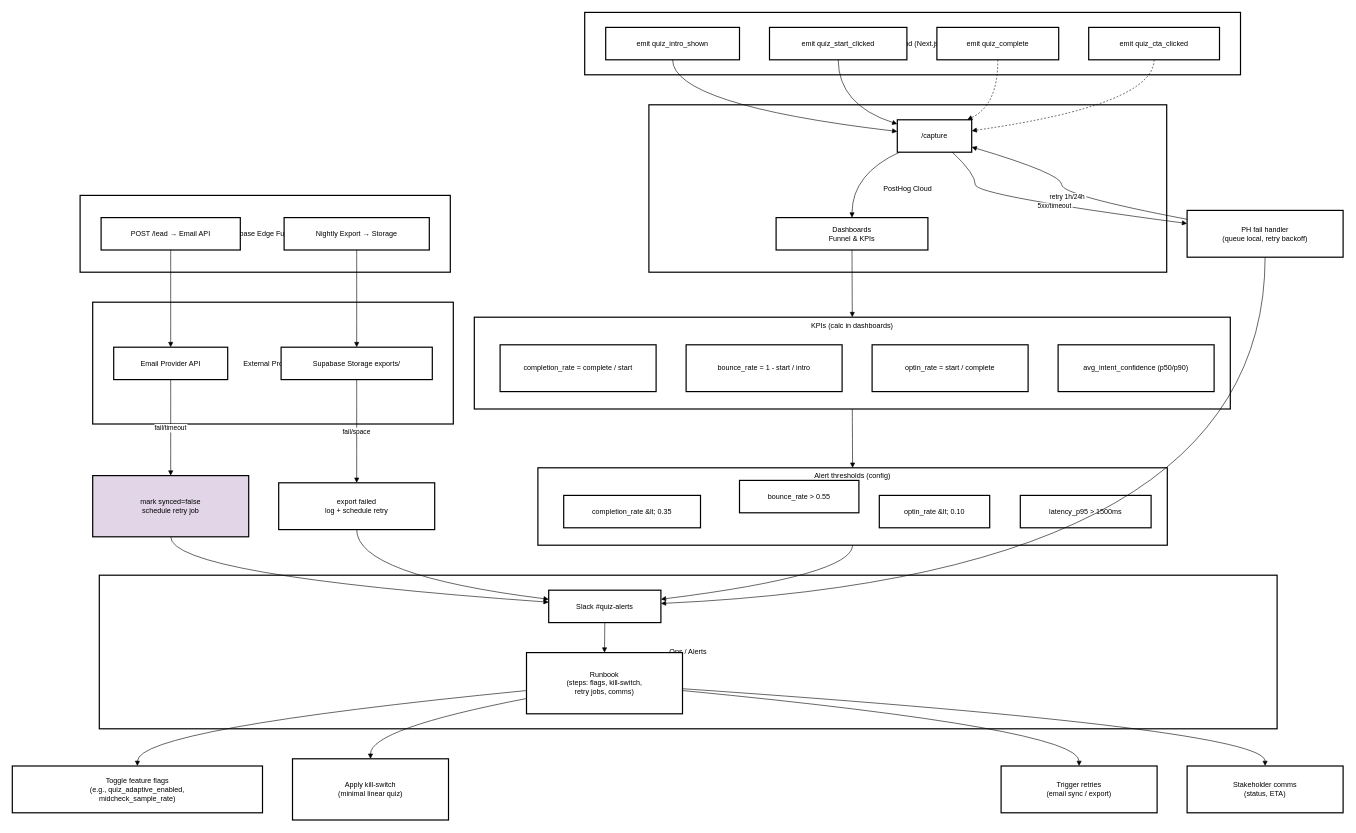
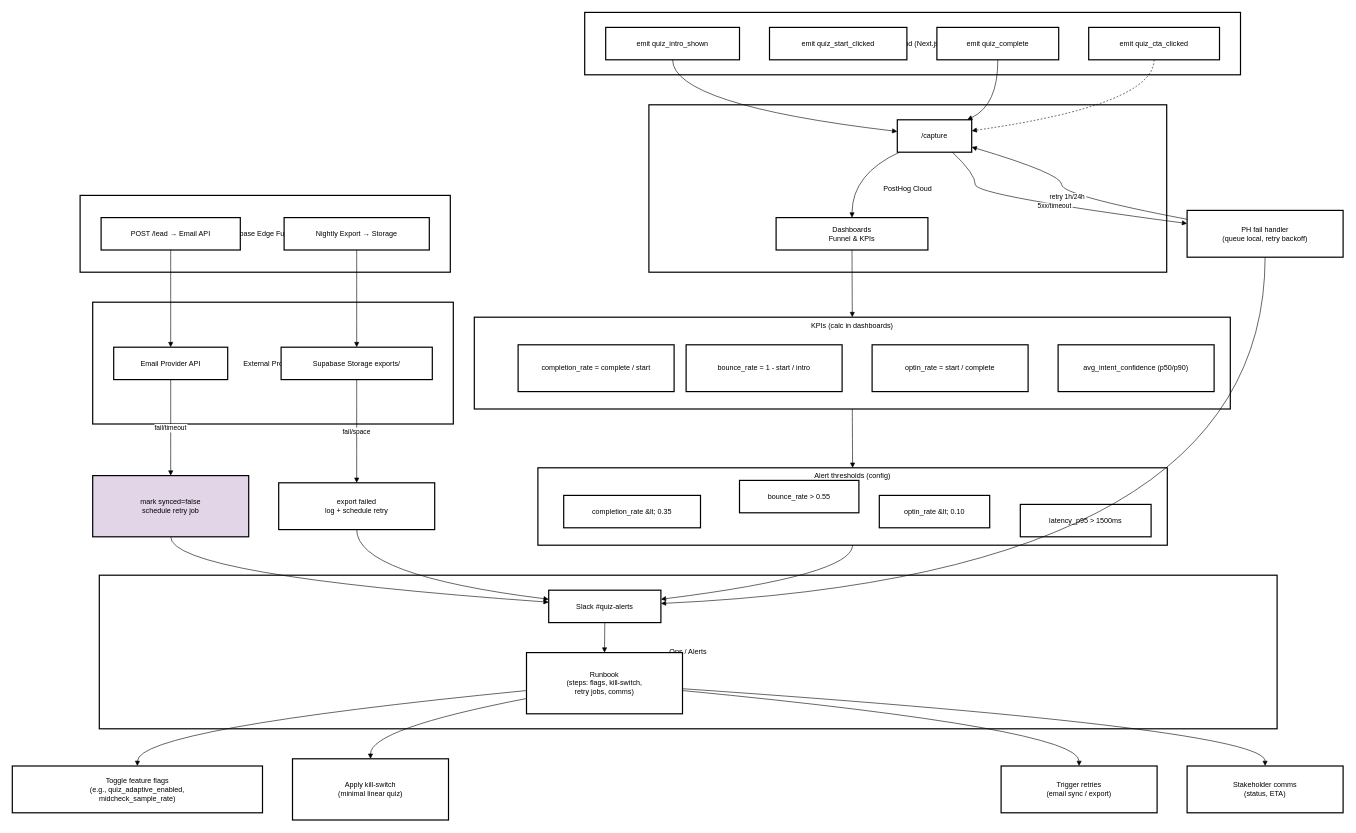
(993, 92) -> (993, 92)
(853, 99) -> none
(578, 368) -> (596, 368)
(1086, 512) -> (1086, 521)
